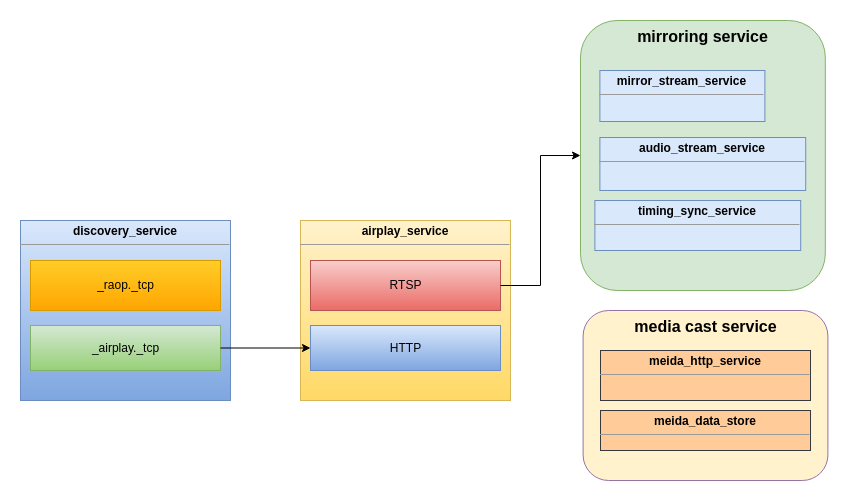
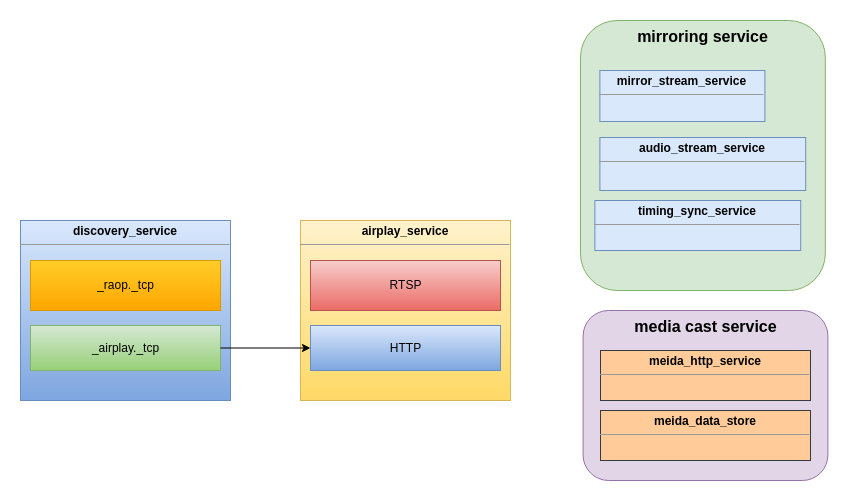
(541, 225) -> none
(706, 327) -> (706, 327)
(706, 431) -> (706, 436)
